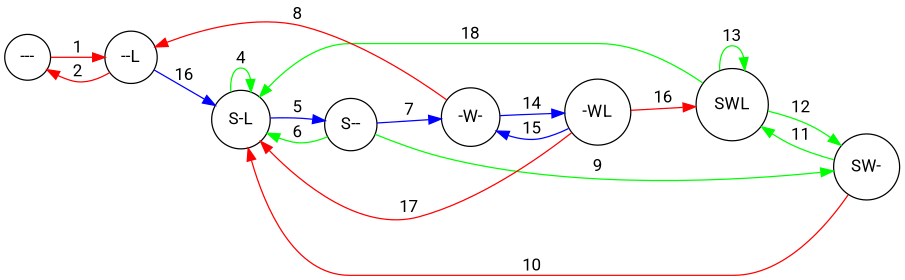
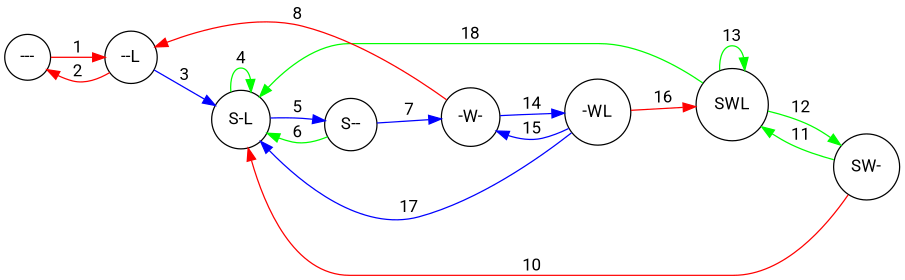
(184, 75) -> (184, 75)
(595, 179) -> none
(421, 216) -> (421, 216)
